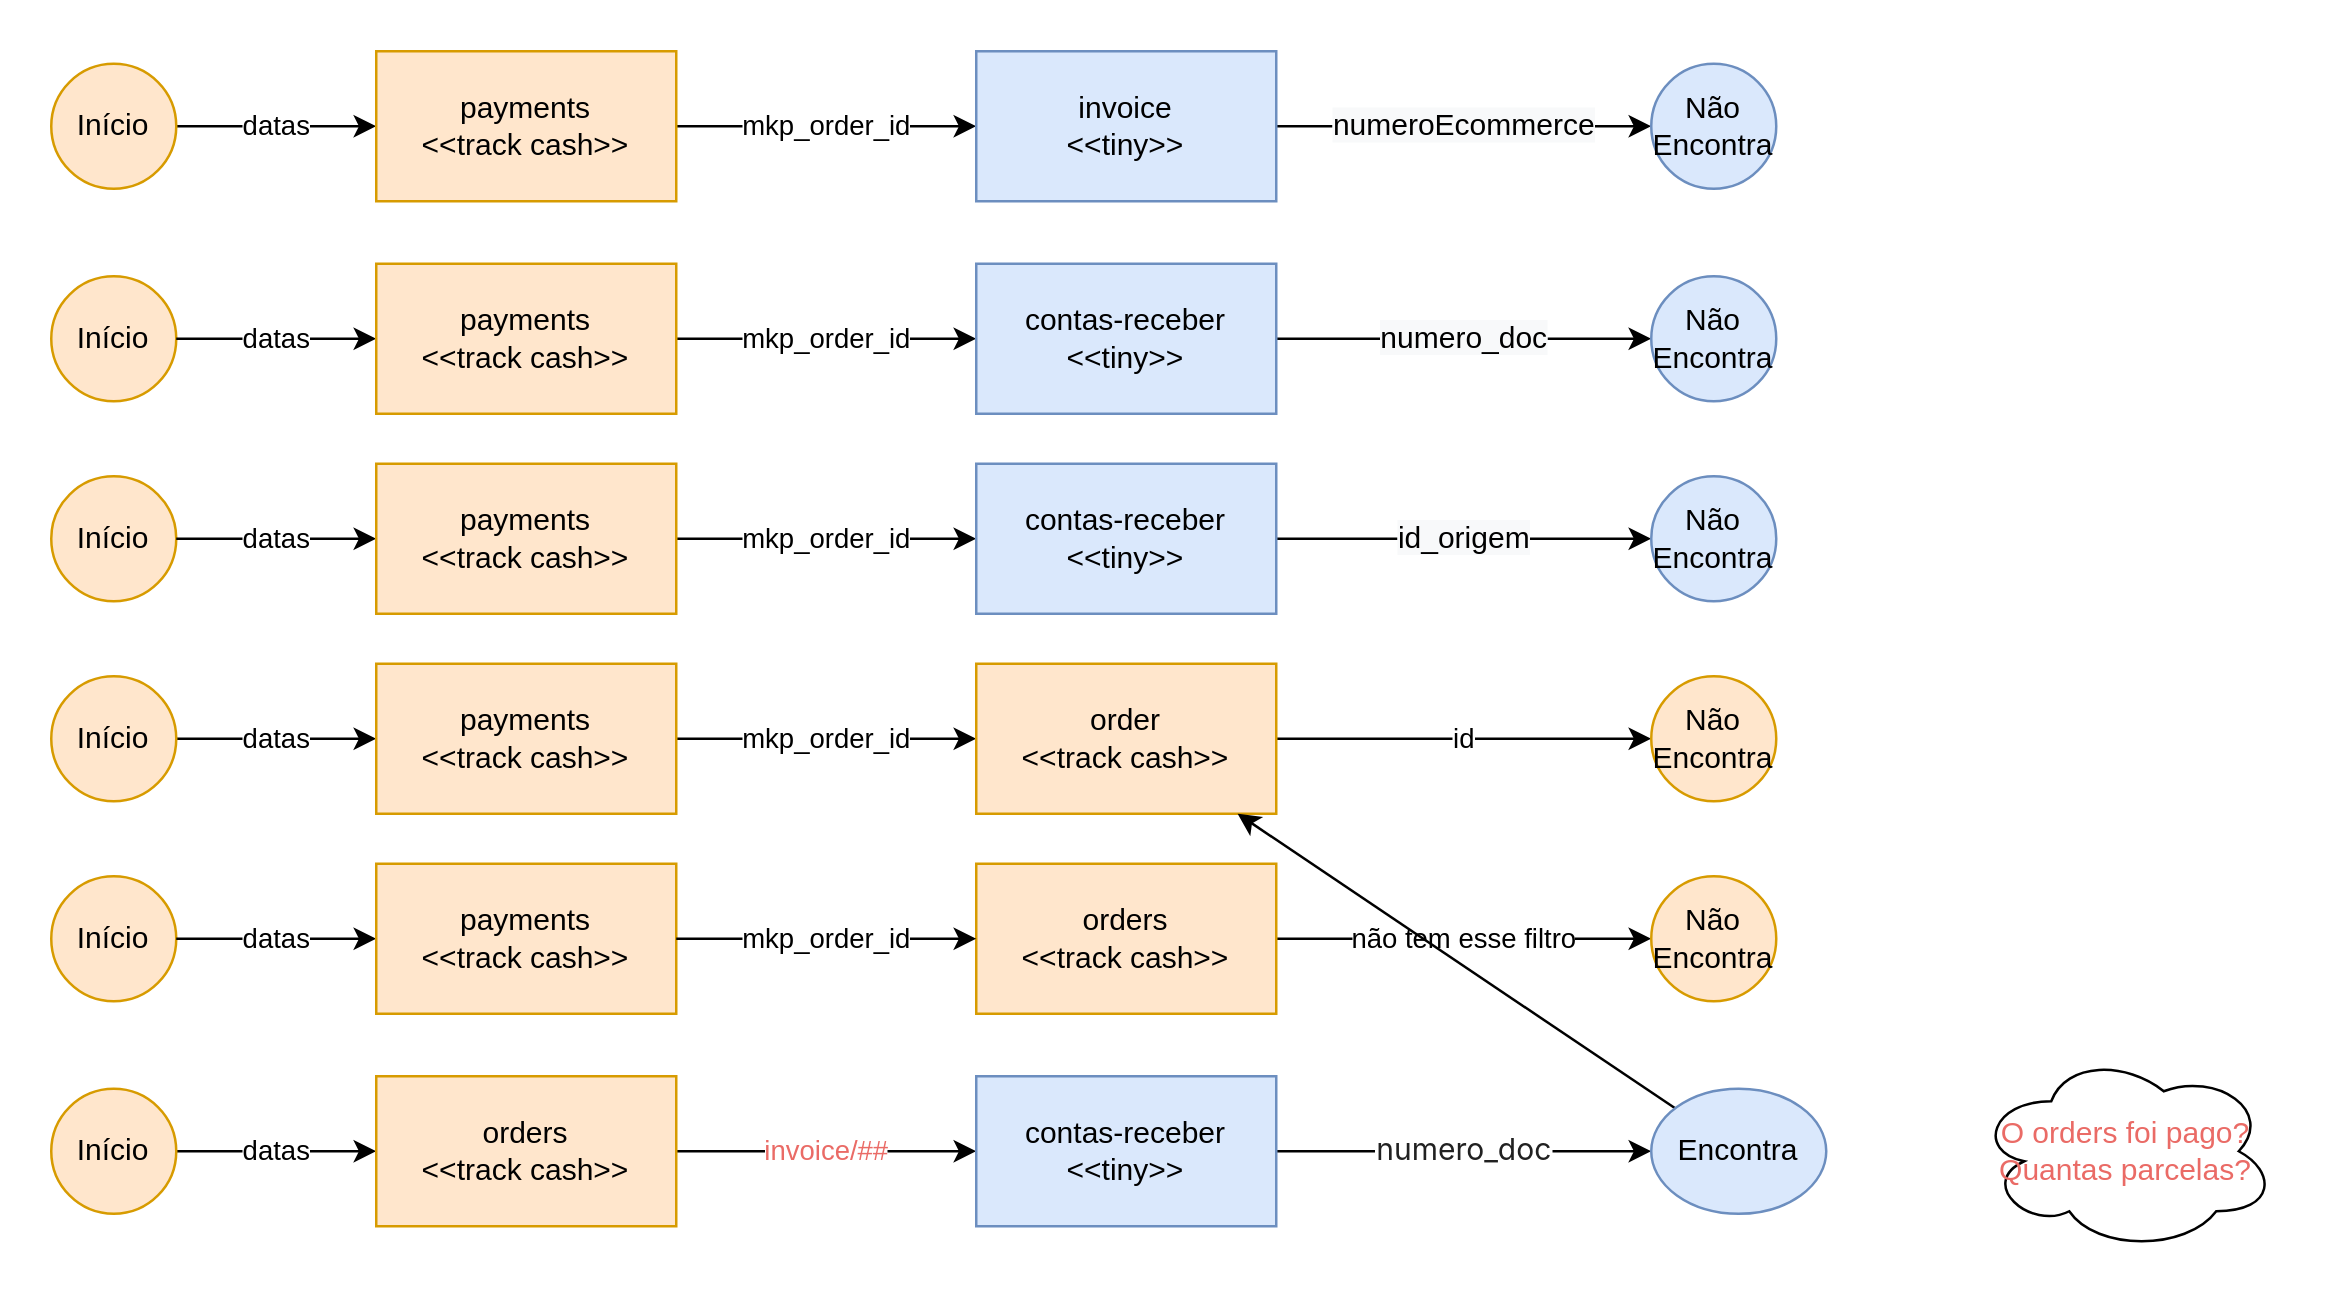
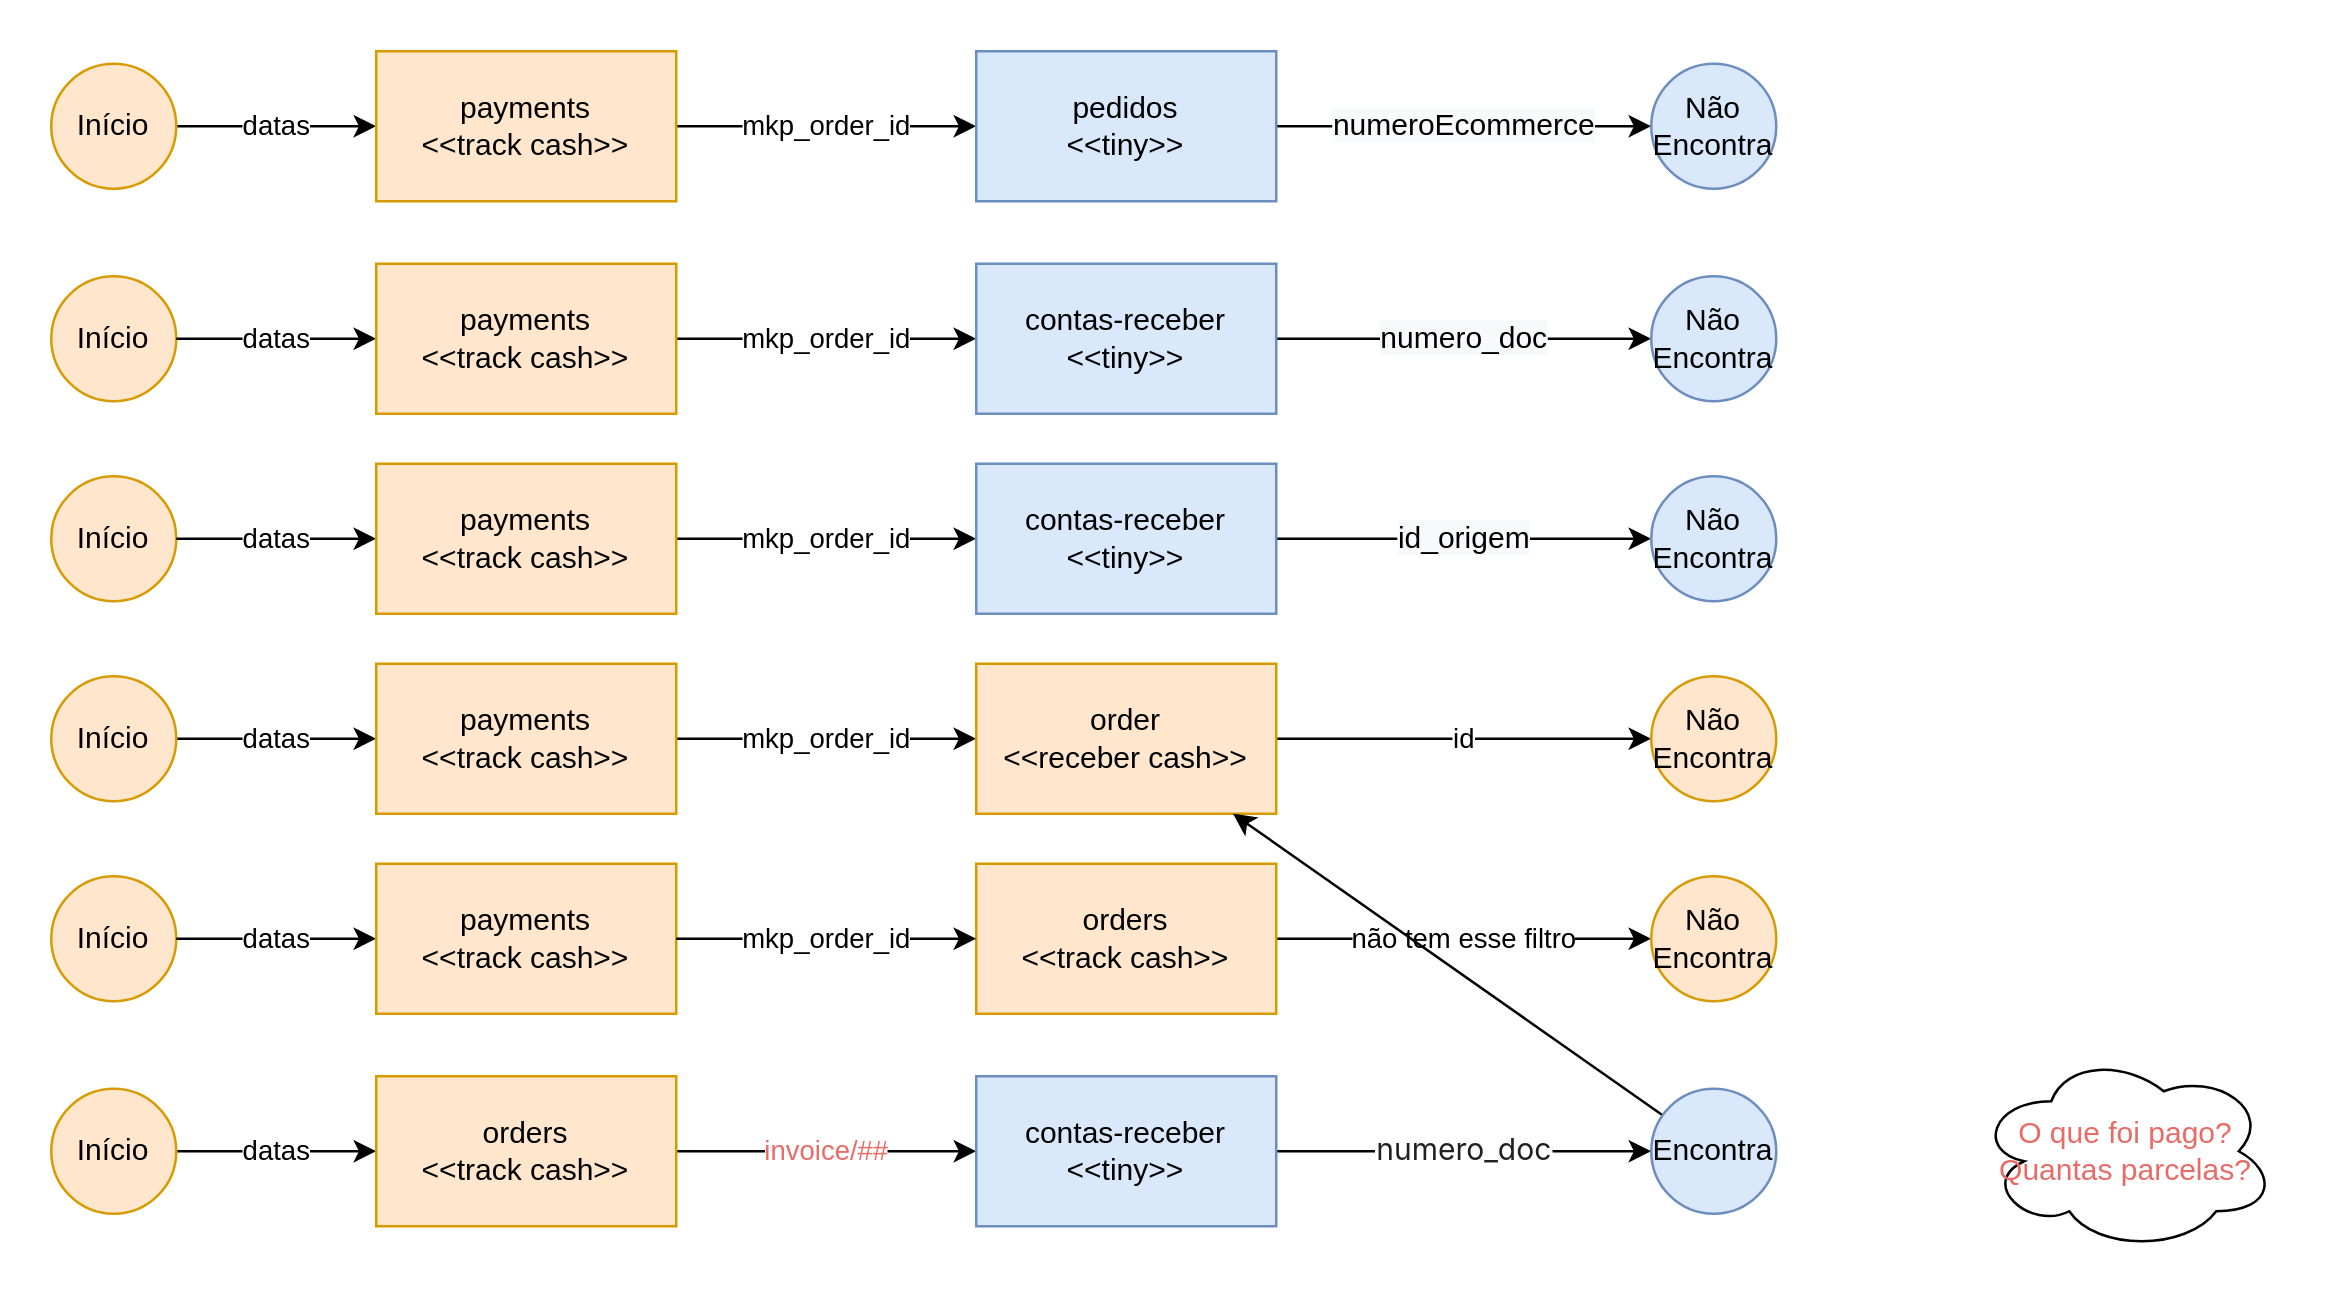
(1126, 126) -> (1126, 126)
(1126, 739) -> (1126, 739)
(1739, 1151) -> (1714, 1151)
(2126, 1151) -> (2126, 1151)
